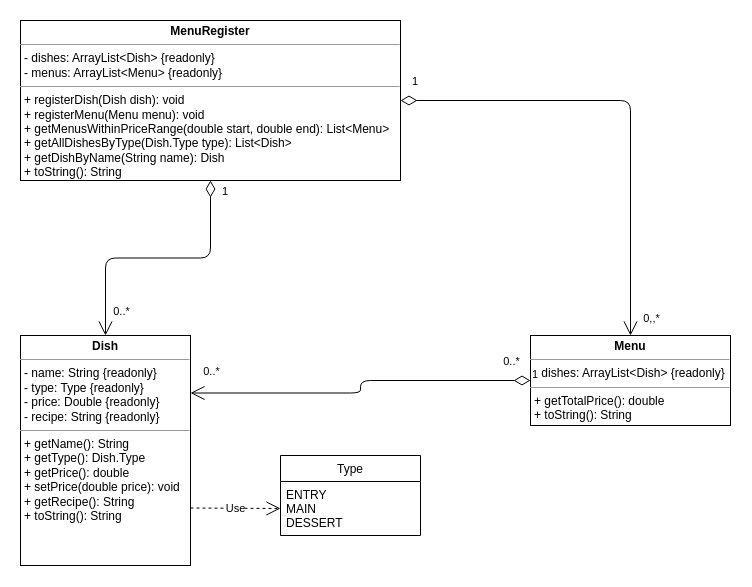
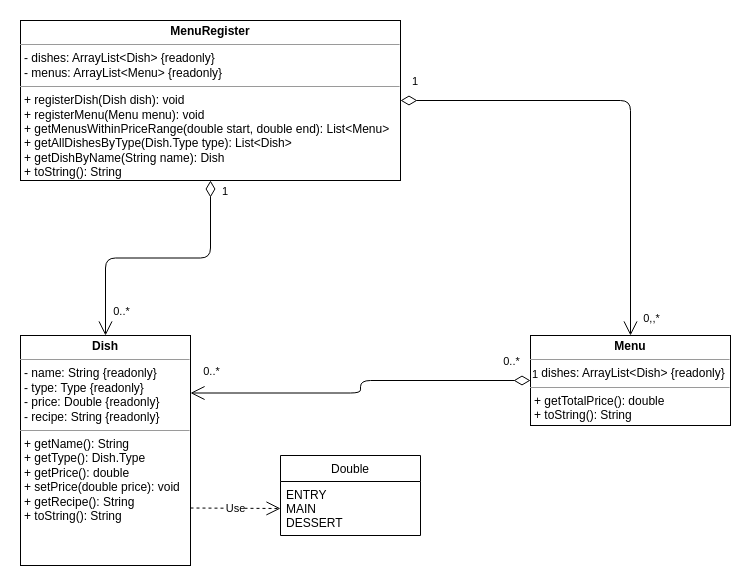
(350, 469) -> (350, 469)
